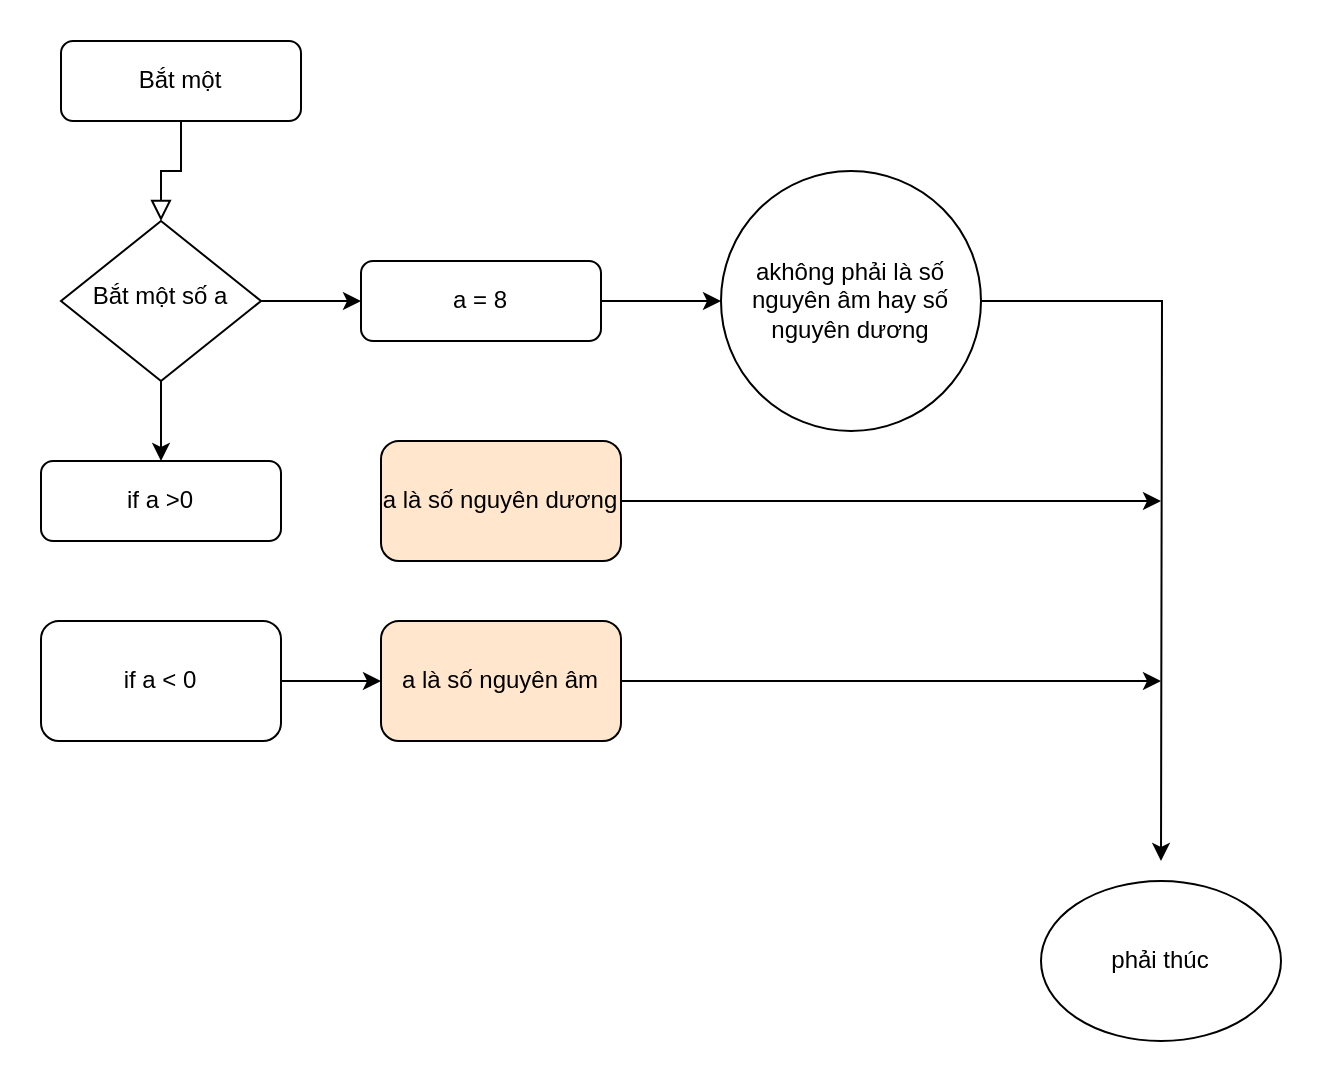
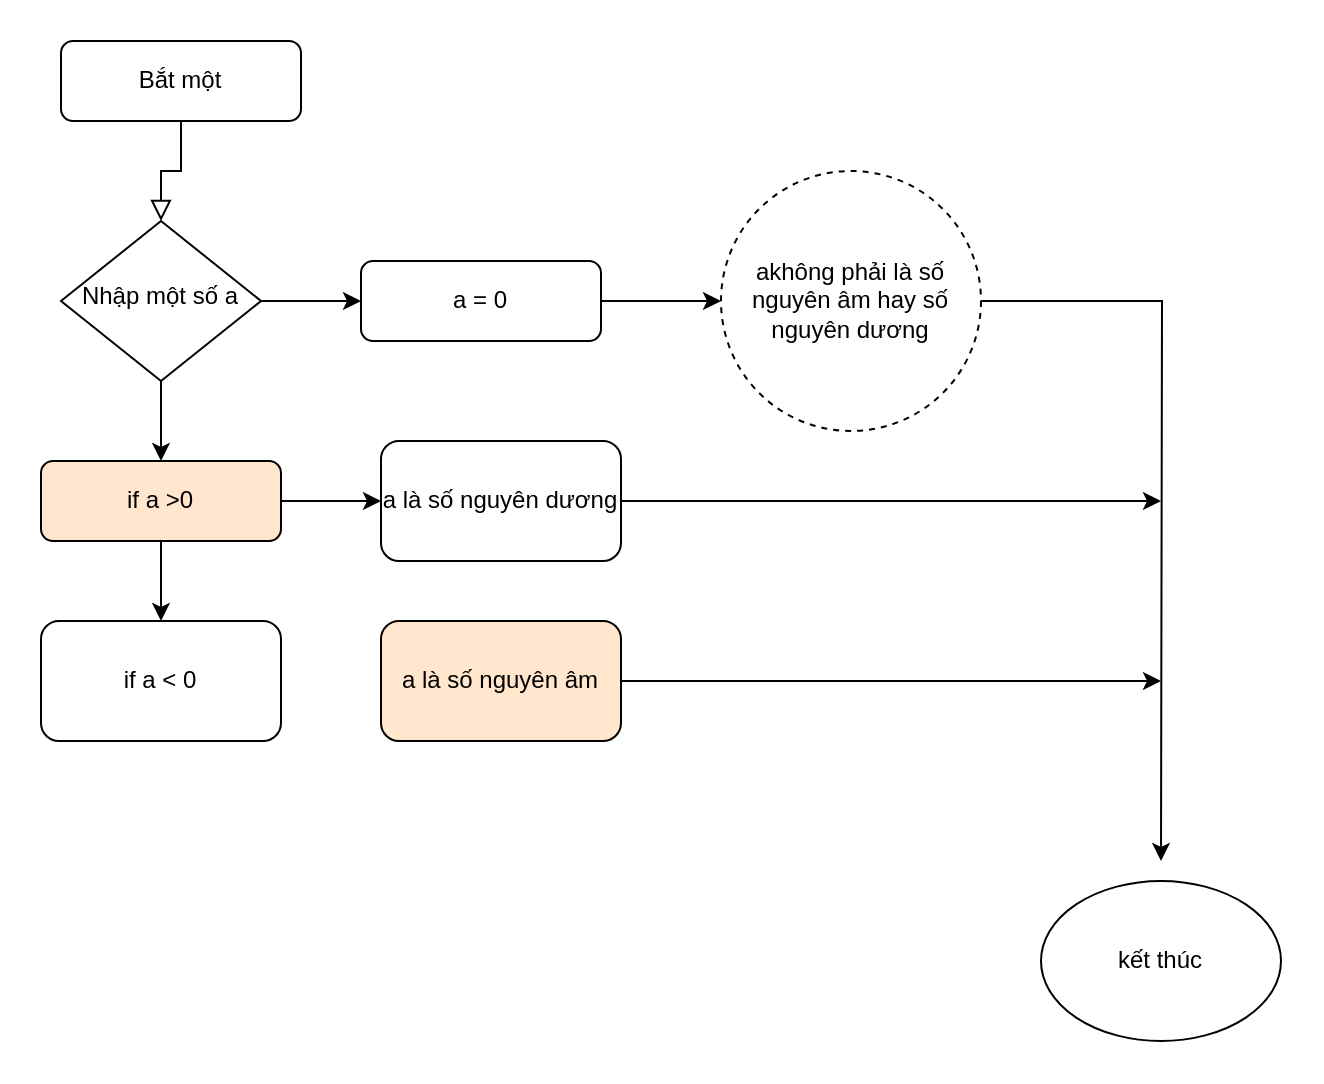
(161, 297) -> (161, 297)
(481, 301) -> (481, 301)
(851, 301) -> (851, 301)
(161, 501) -> (161, 501)
none -> (324, 501)
(501, 501) -> (501, 501)
none -> (161, 574)
(324, 681) -> none
(1161, 961) -> (1161, 961)
